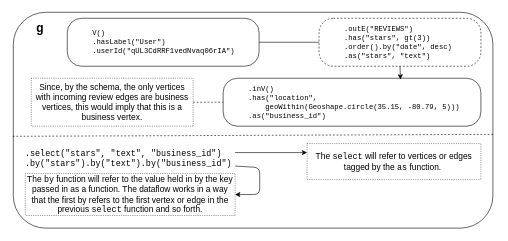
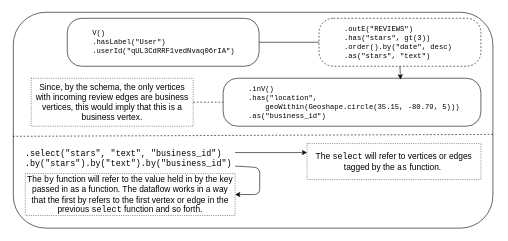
(40, 27) -> none
